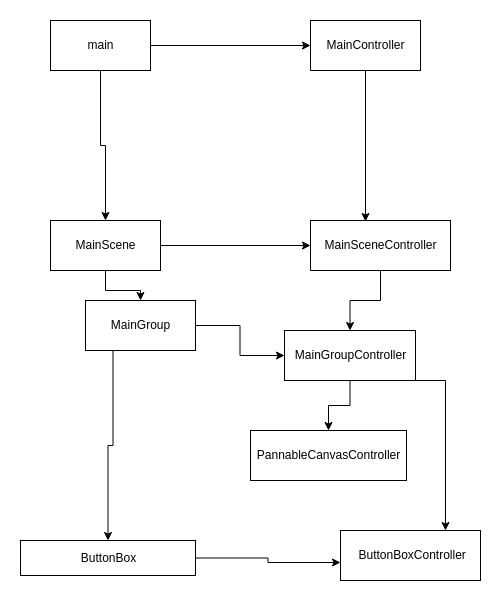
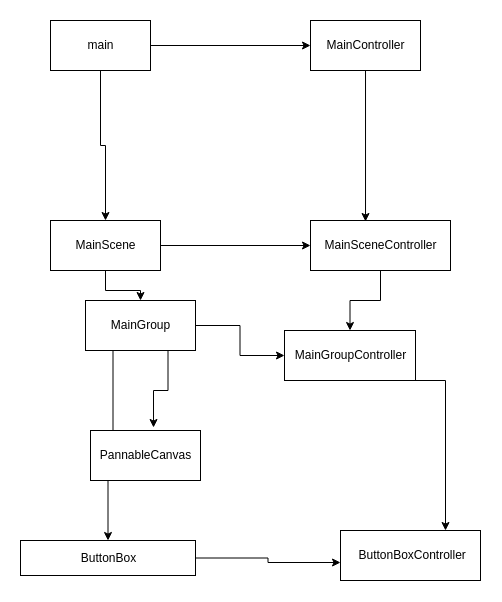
none -> (166, 391)
(343, 406) -> none
none -> (146, 456)
(329, 456) -> none
